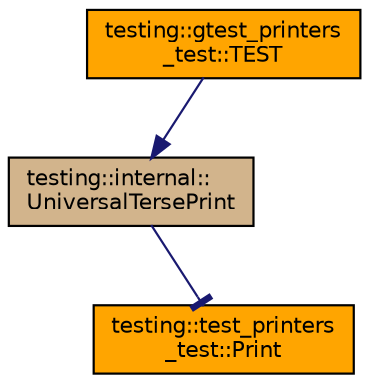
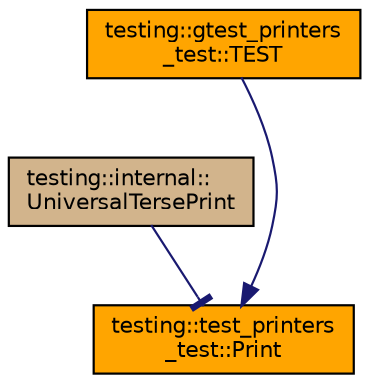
(183, 109) -> (276, 181)
